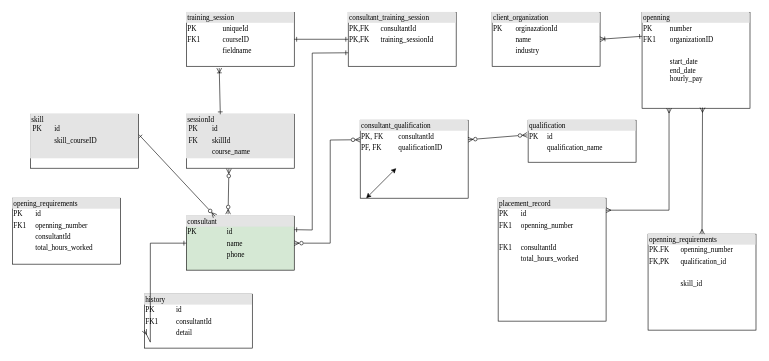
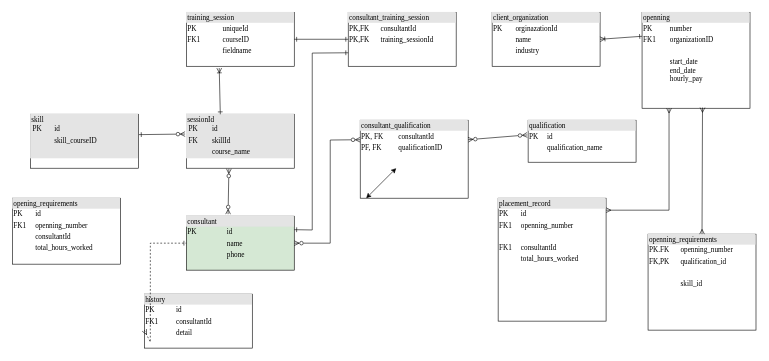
(174, 172) -> (157, 134)
(150, 281) -> (150, 281)
